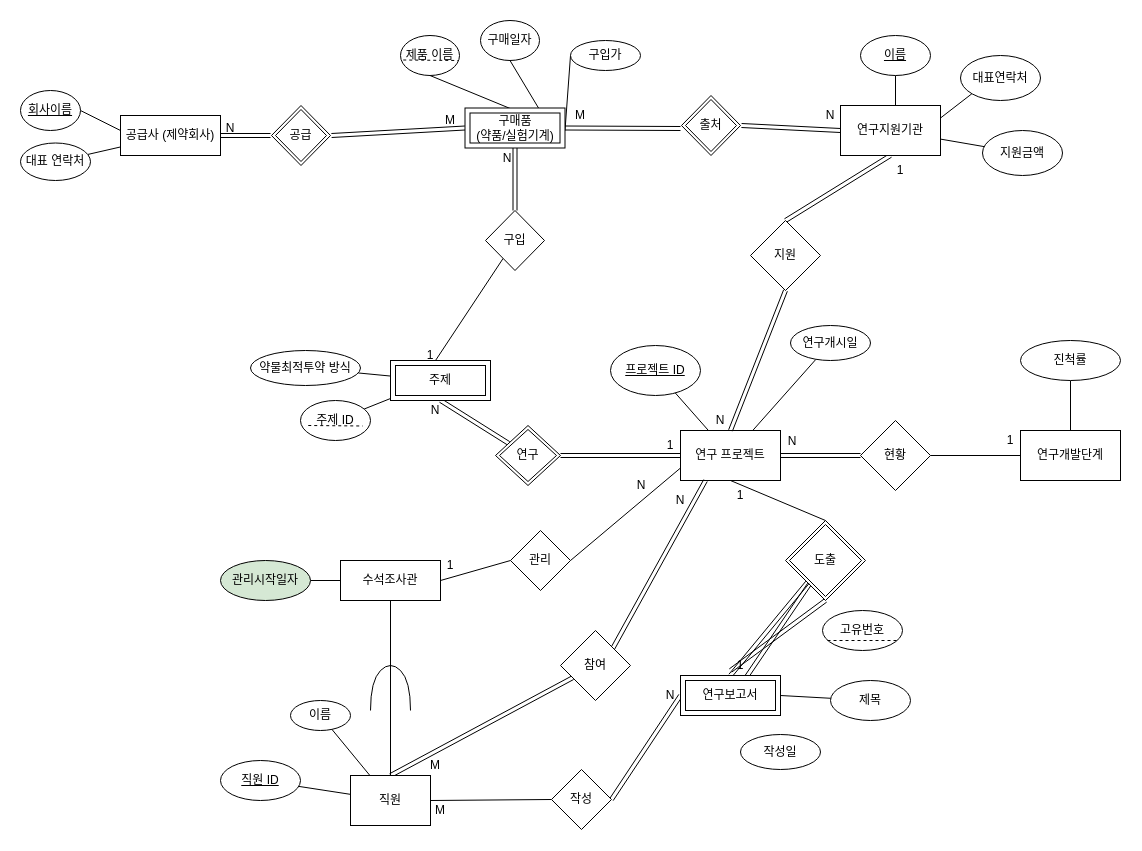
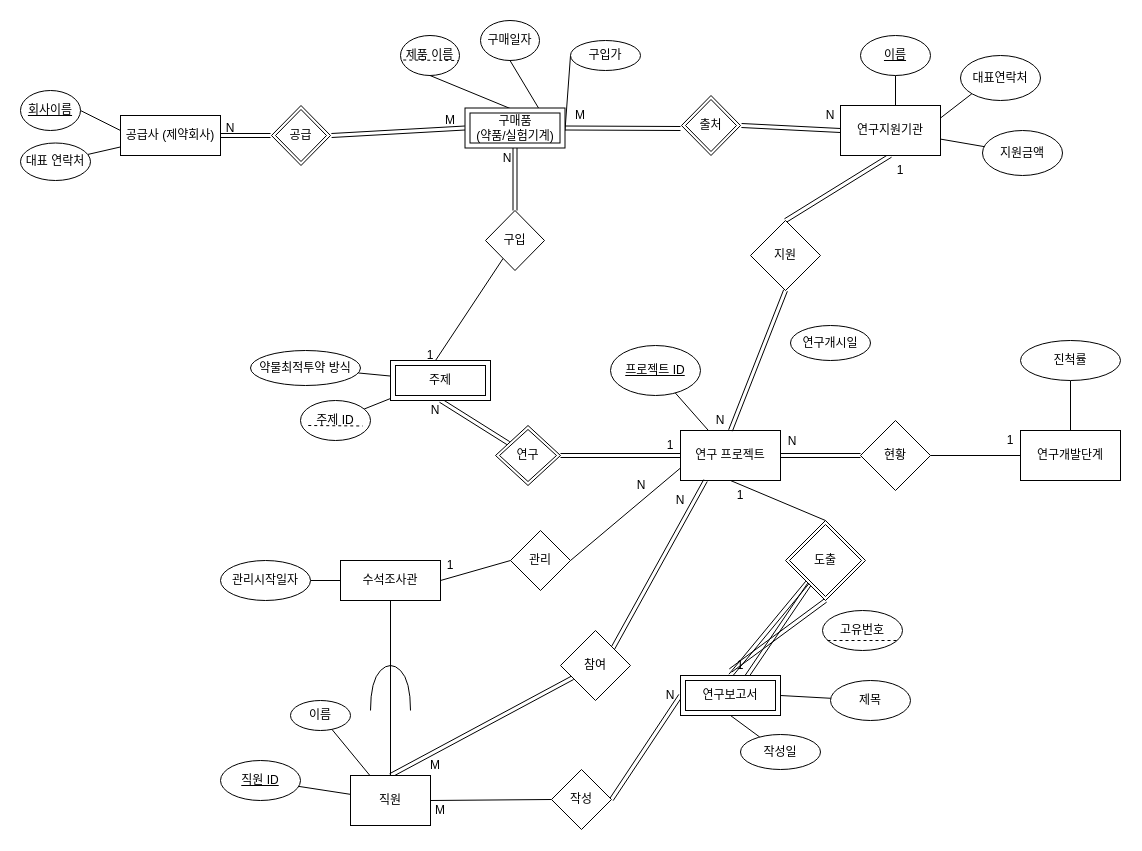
(784, 395) -> none
(266, 581) -> (266, 581)
none -> (745, 726)
